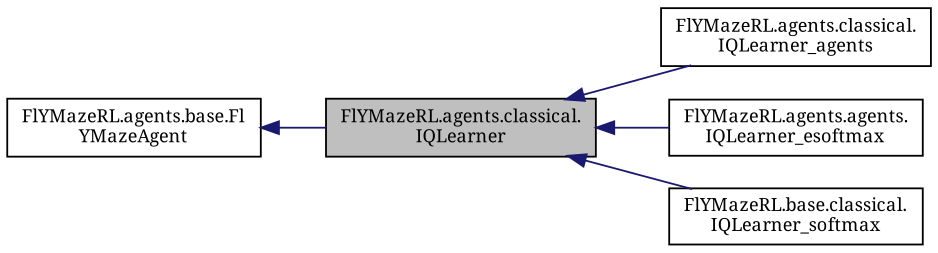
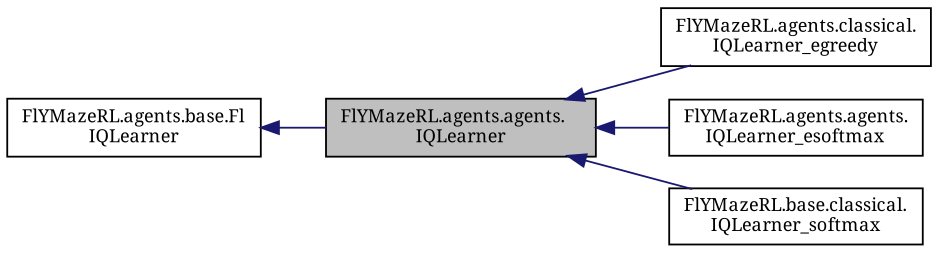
(796, 37) -> (796, 37)
(134, 128) -> (134, 128)
(461, 128) -> (461, 128)
